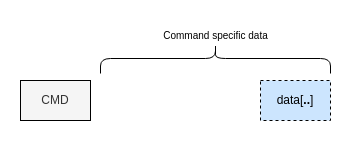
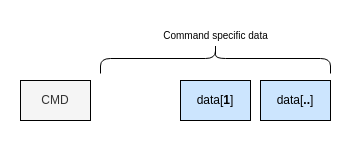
none -> (216, 101)
(296, 101) -> (296, 101)
